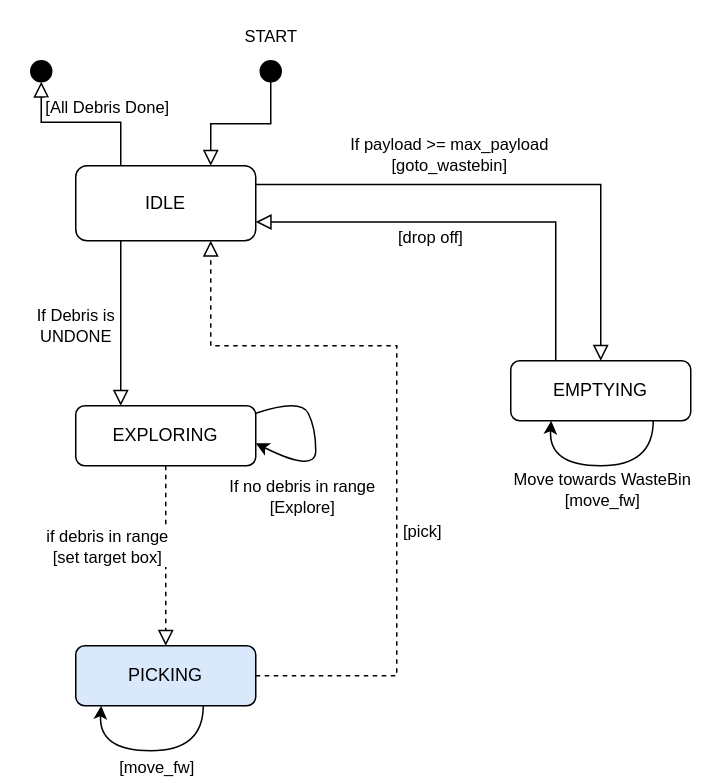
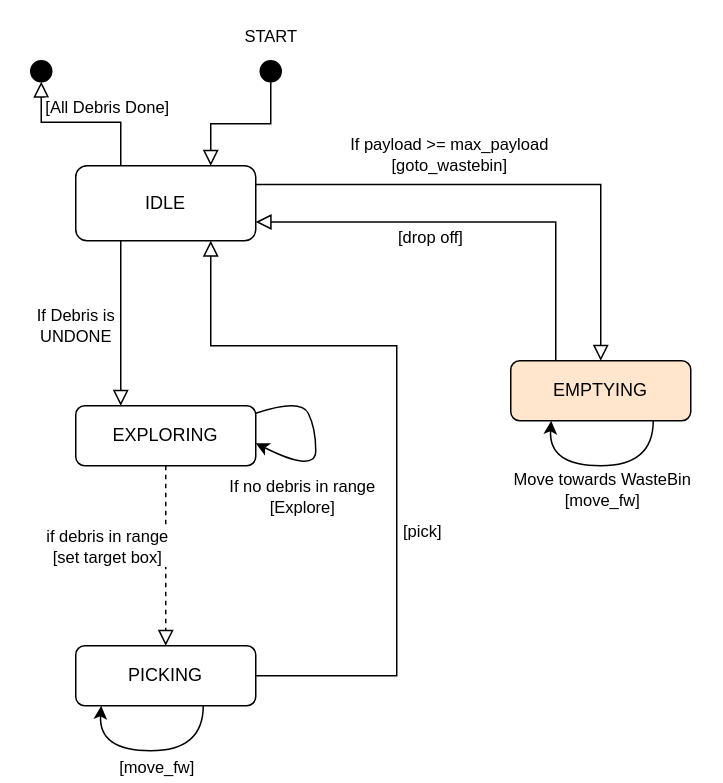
(601, 391) -> (601, 391)
(397, 443) -> (397, 443)
(166, 676) -> (166, 676)
